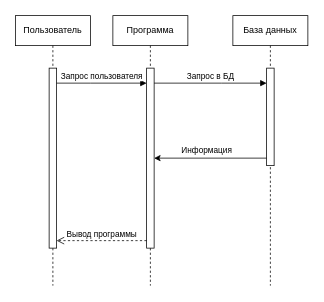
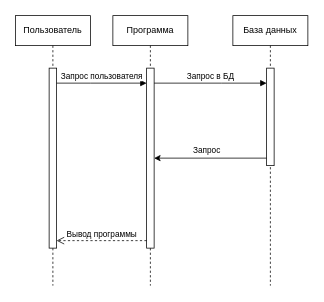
(207, 150) -> (207, 150)
